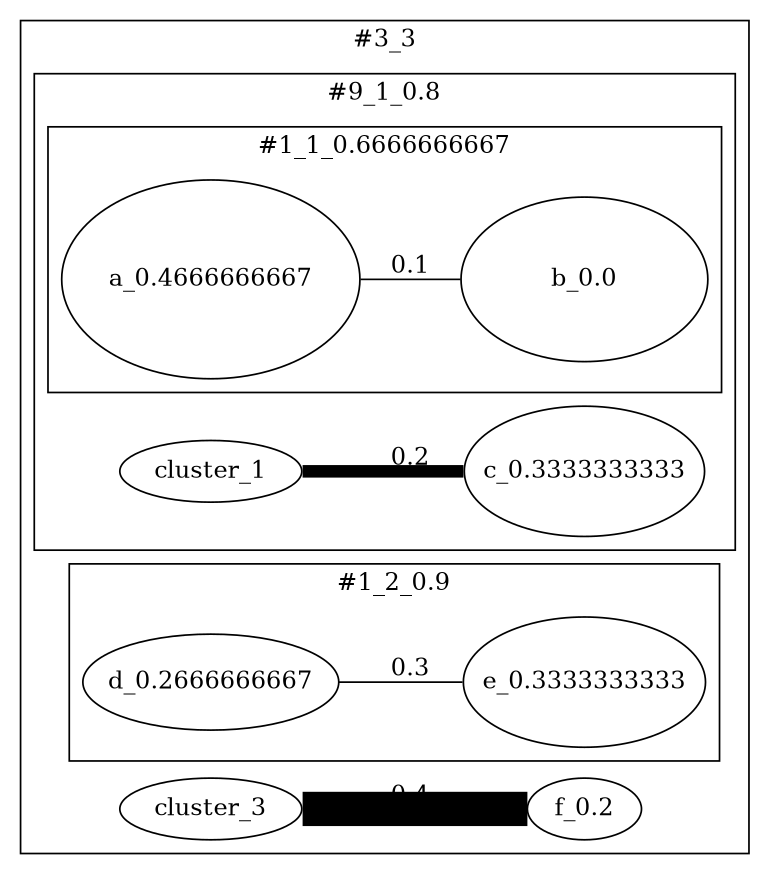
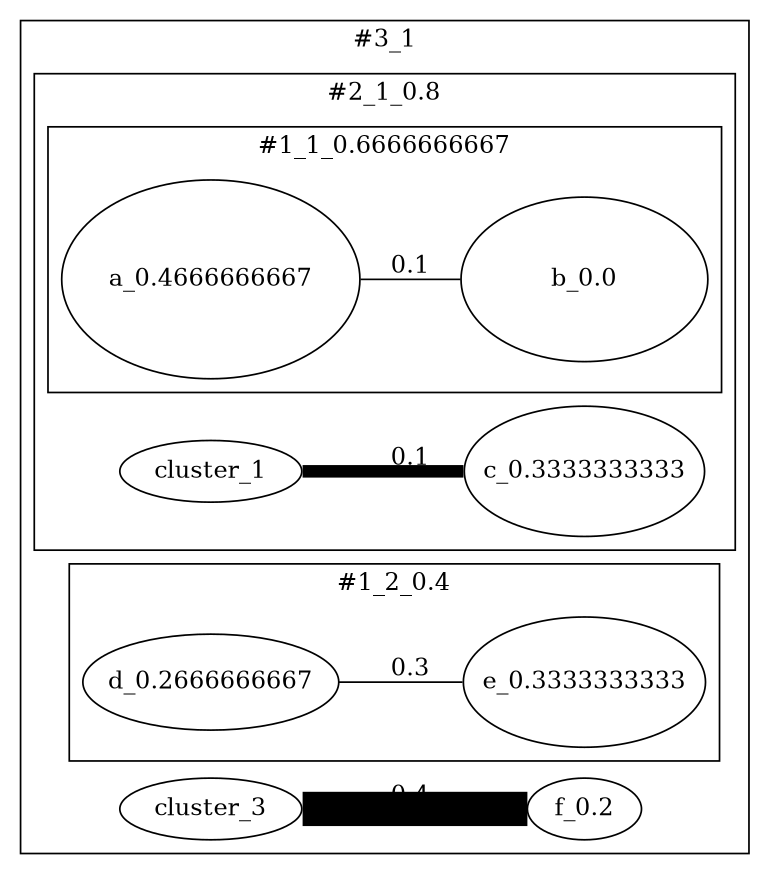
(385, 40) -> (385, 40)
(385, 93) -> (385, 93)
(410, 458) -> (410, 458)
(394, 584) -> (394, 584)
